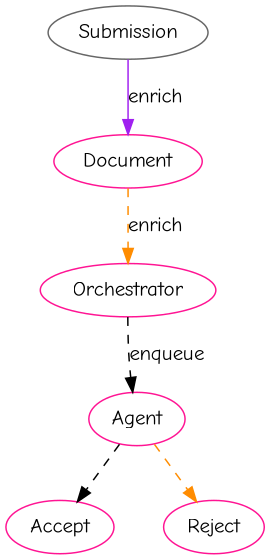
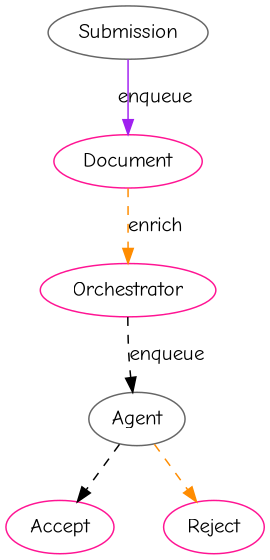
(155, 97) -> (155, 97)
(137, 419) -> (137, 419)
